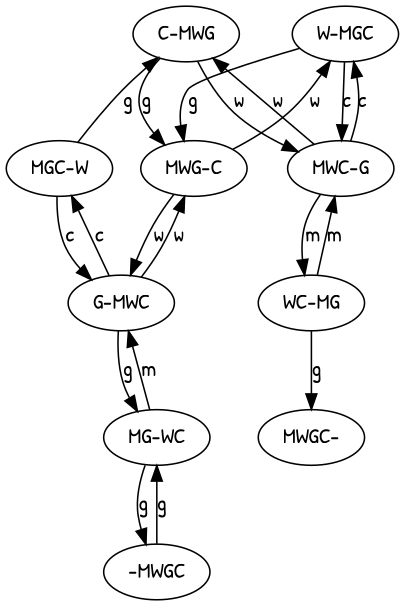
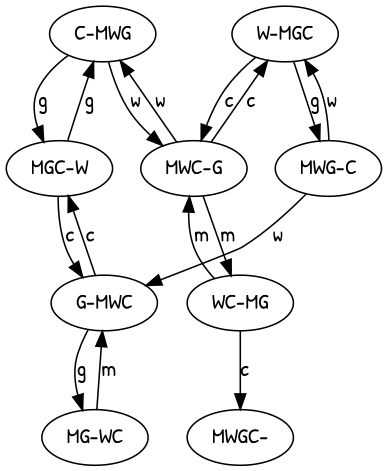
(140, 95) -> (40, 86)
(163, 245) -> none
(317, 370) -> (245, 370)
(157, 572) -> none
